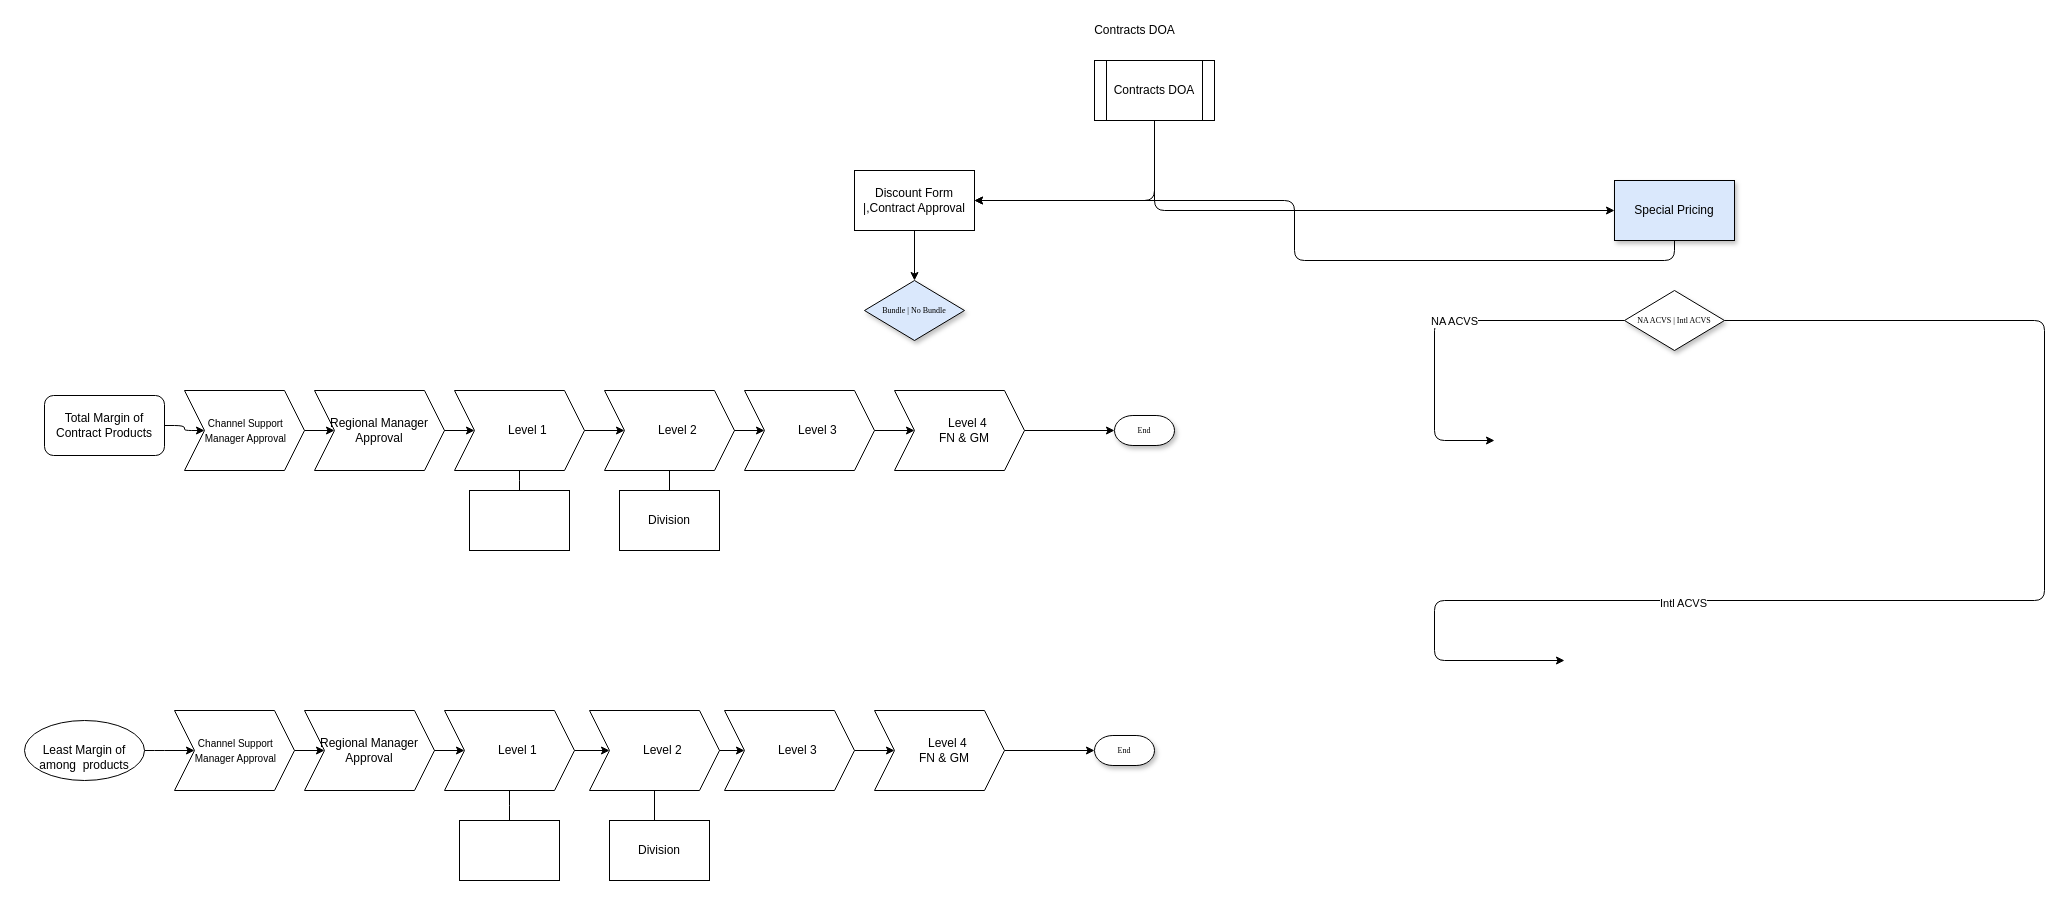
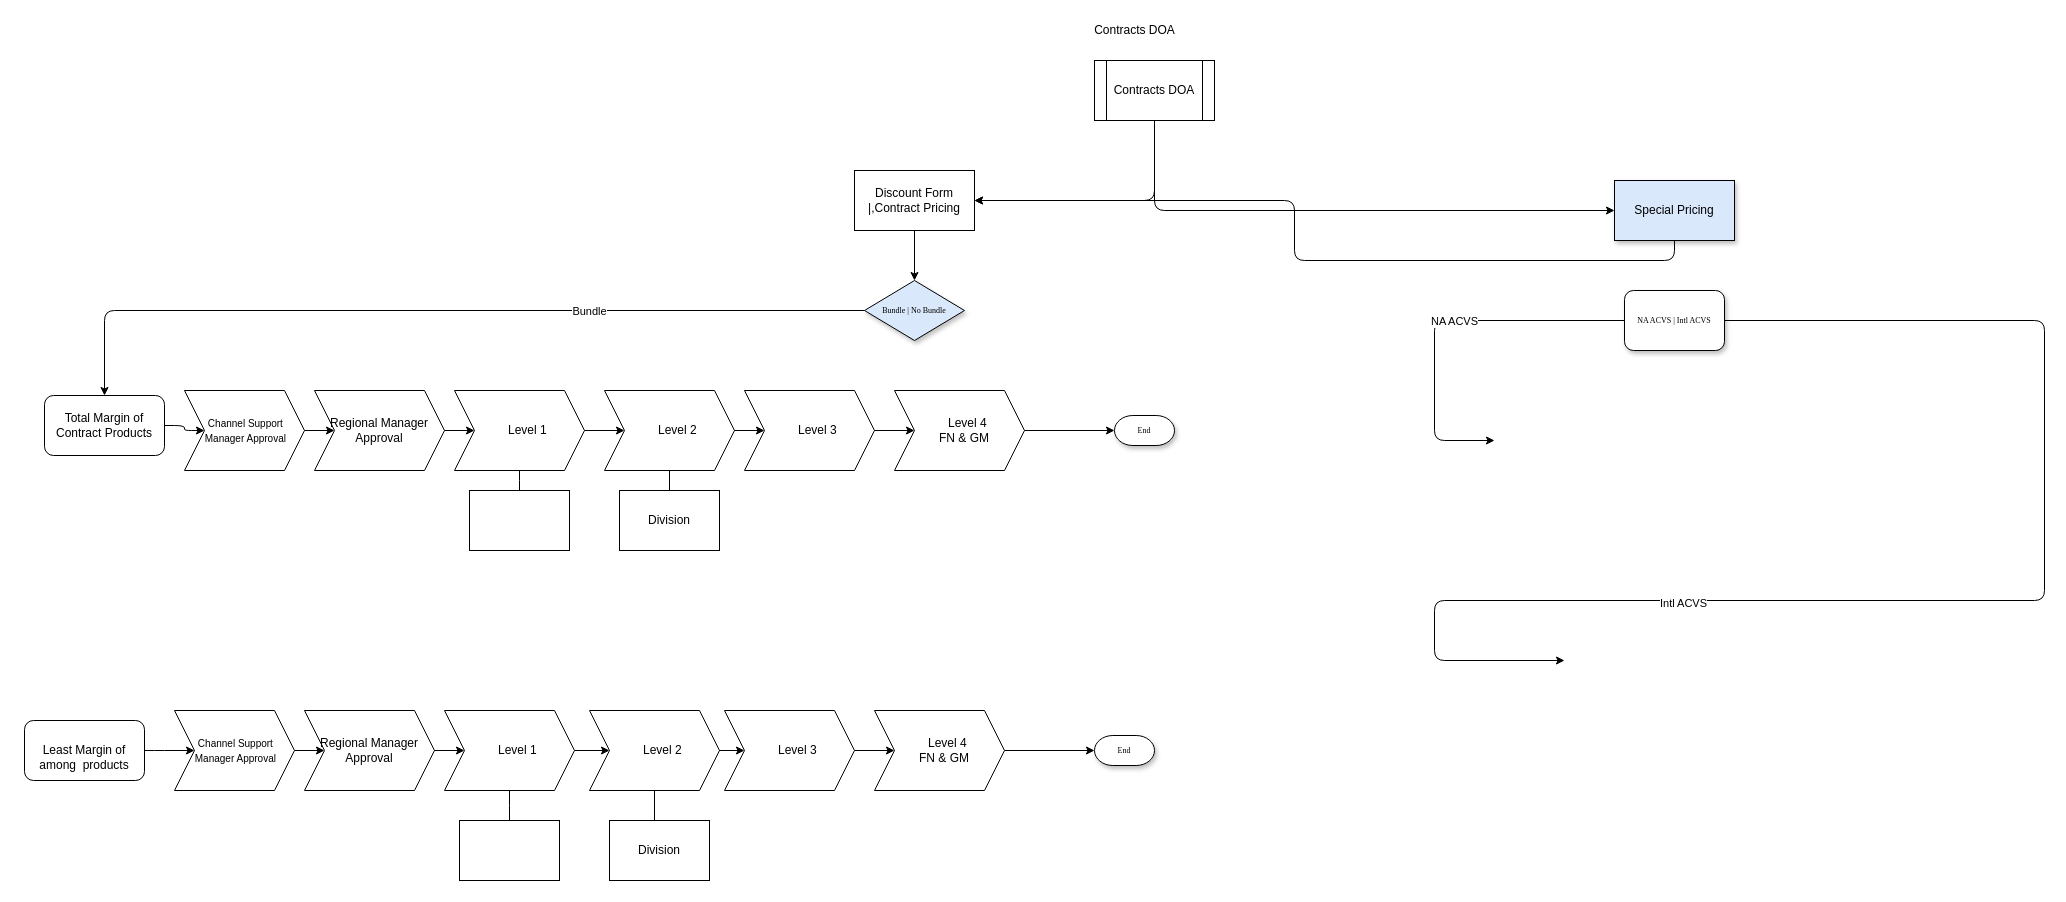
(915, 201) -> (915, 201)
none -> (451, 311)
(1675, 321) -> (1675, 321)
(85, 751) -> (85, 751)
